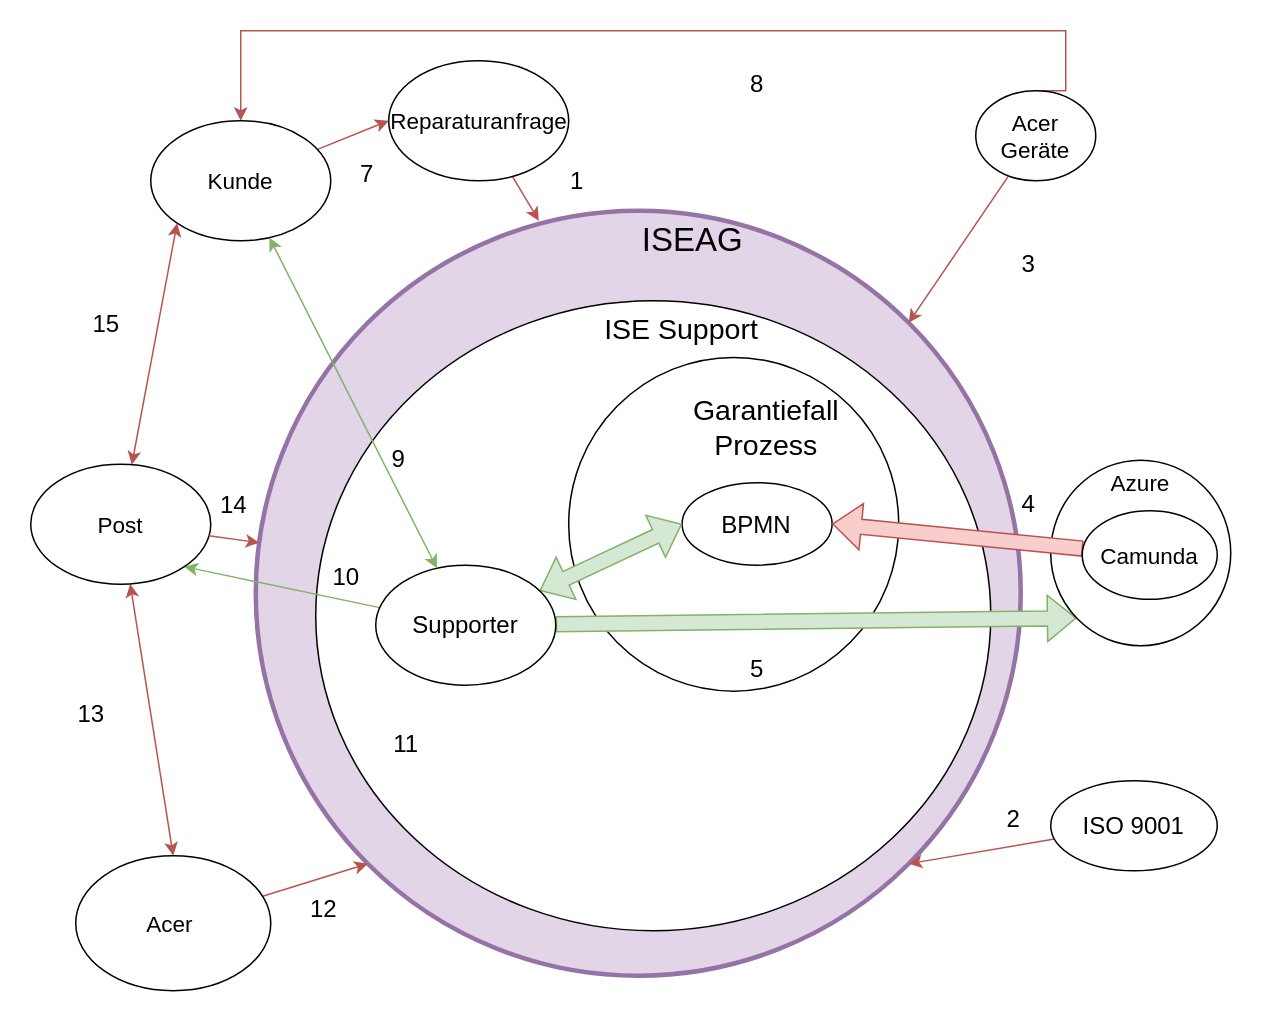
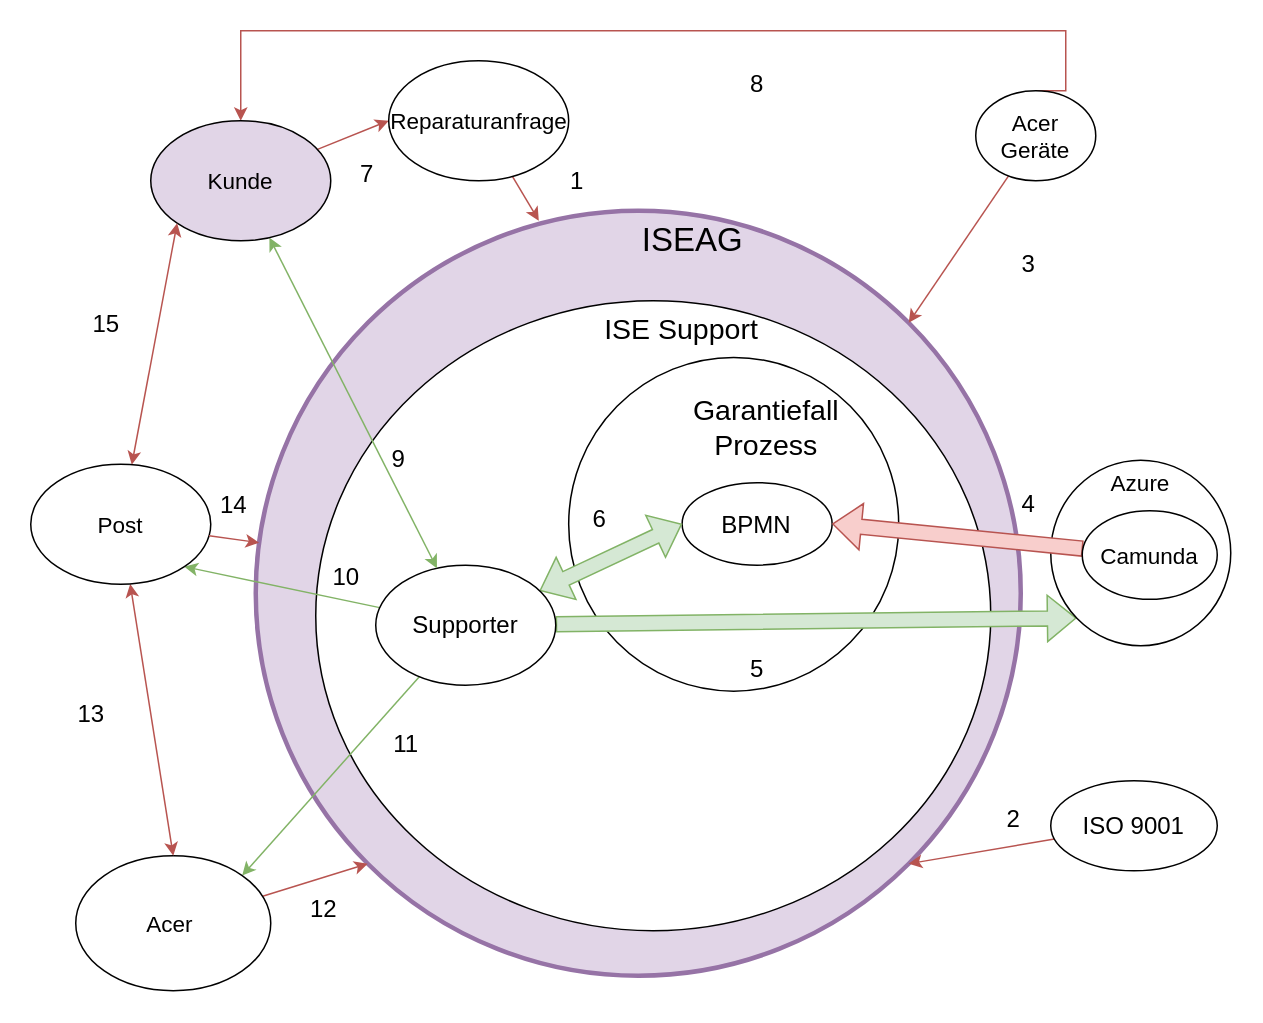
(241, 181) -> (241, 181)
none -> (599, 518)
none -> (334, 773)
